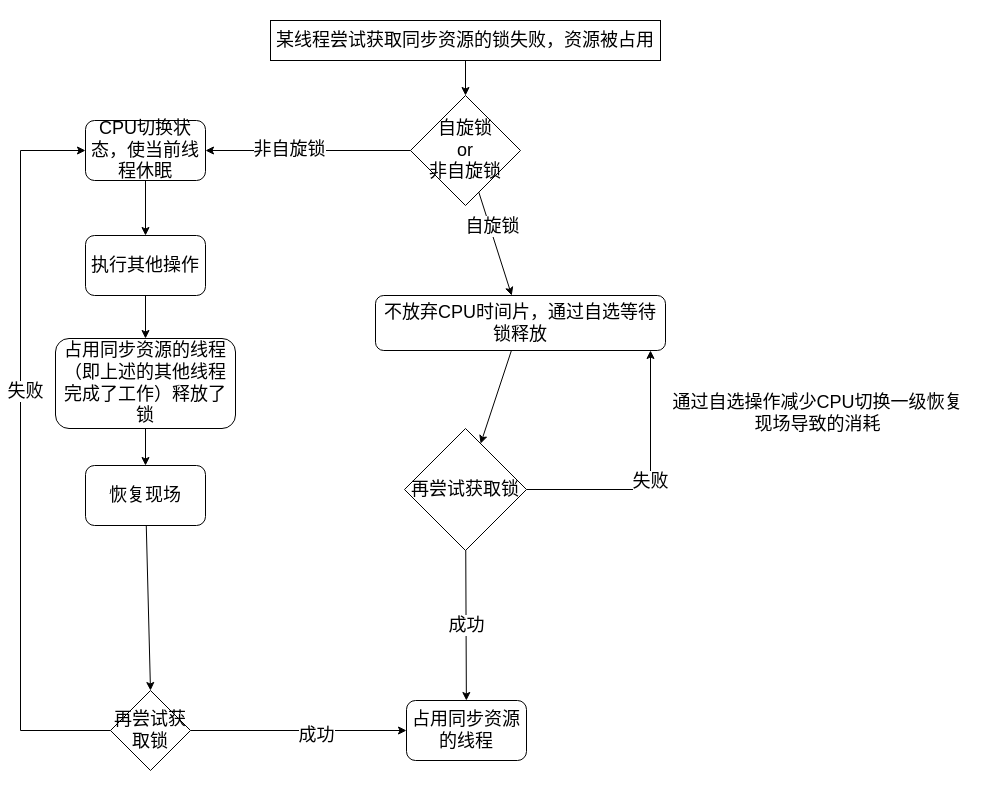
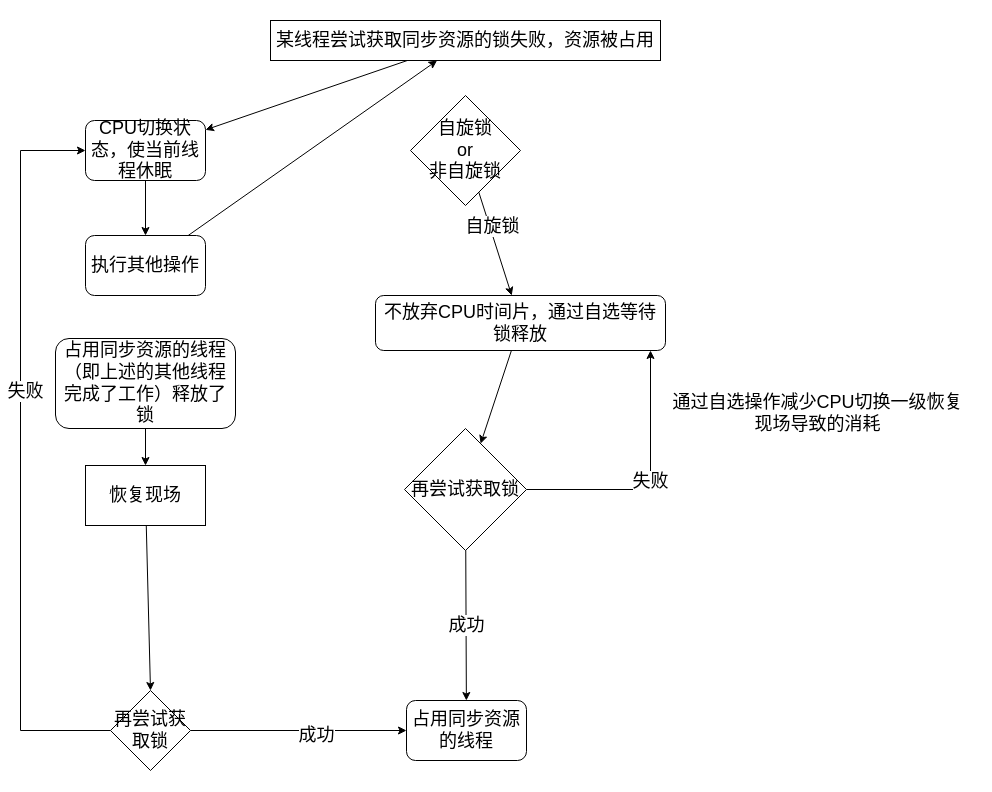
(466, 75) -> (310, 94)
(312, 151) -> none
(146, 314) -> (307, 152)
(146, 496) -> (146, 496)
